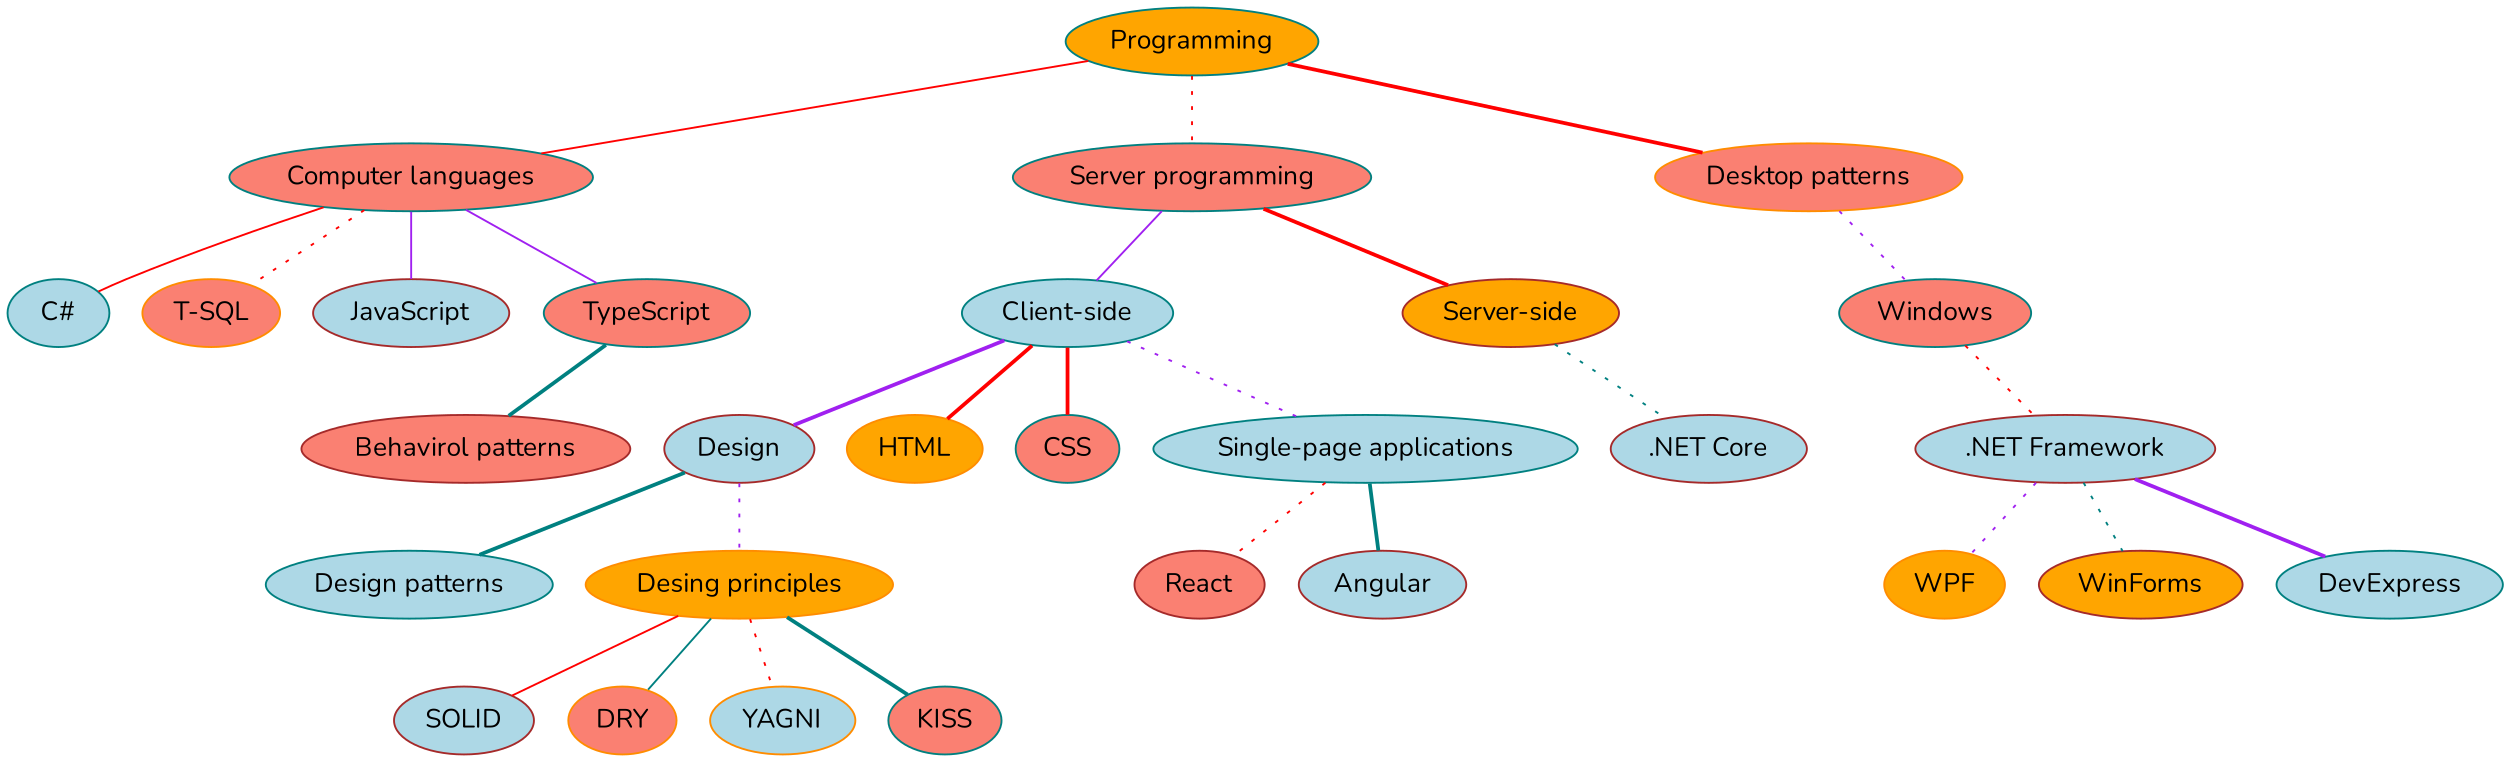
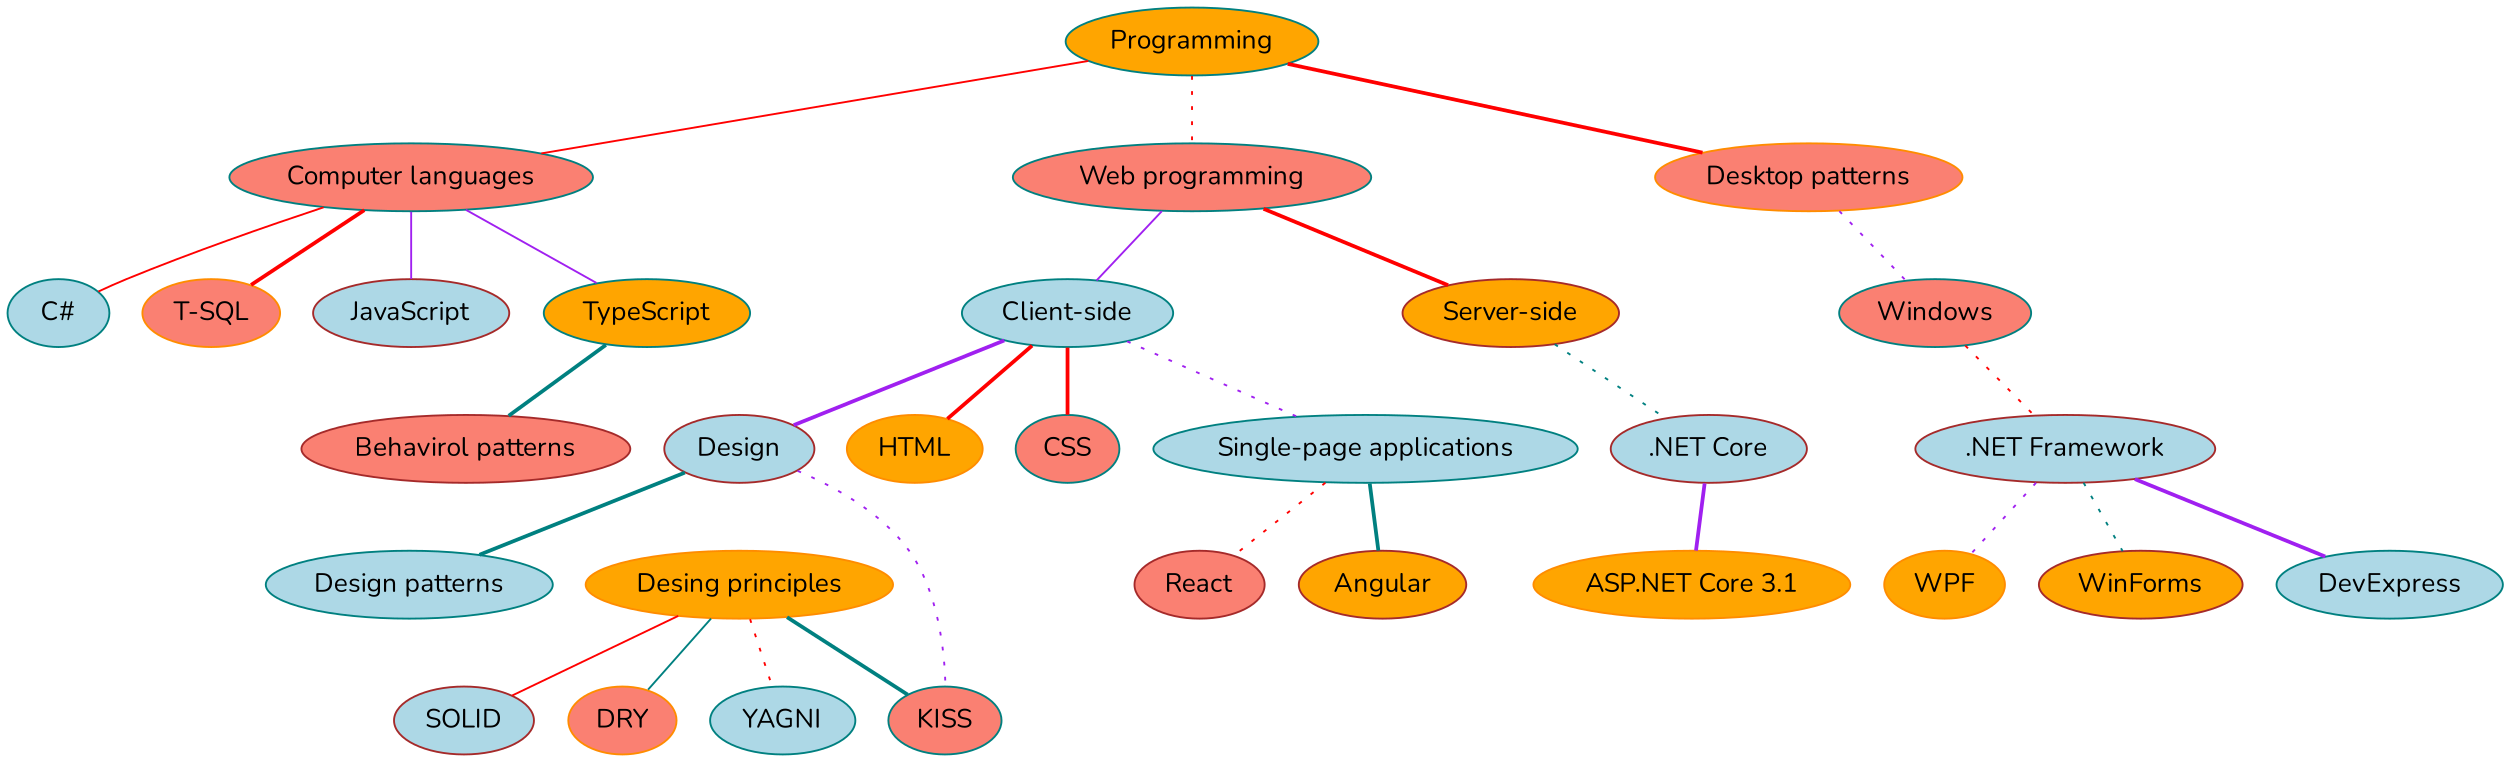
(1192, 177) -> (1192, 177)
(308, 248) -> (308, 248)
(647, 313) -> (647, 313)
(739, 517) -> (910, 552)
(1383, 585) -> (1383, 585)
none -> (1692, 585)
(783, 720) -> (783, 720)
